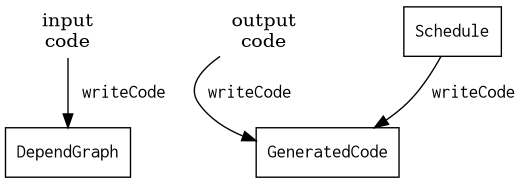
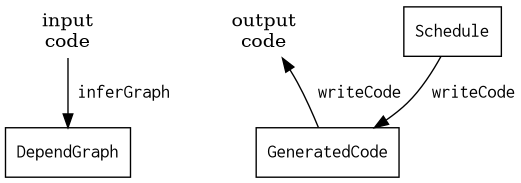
(120, 93) -> (120, 93)
(198, 102) -> (305, 98)
